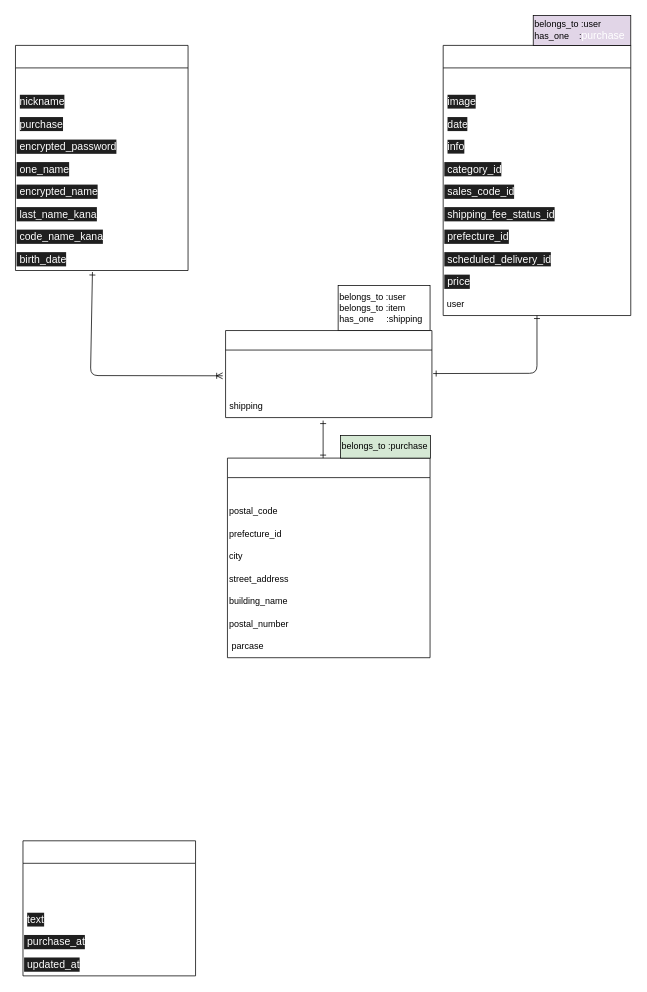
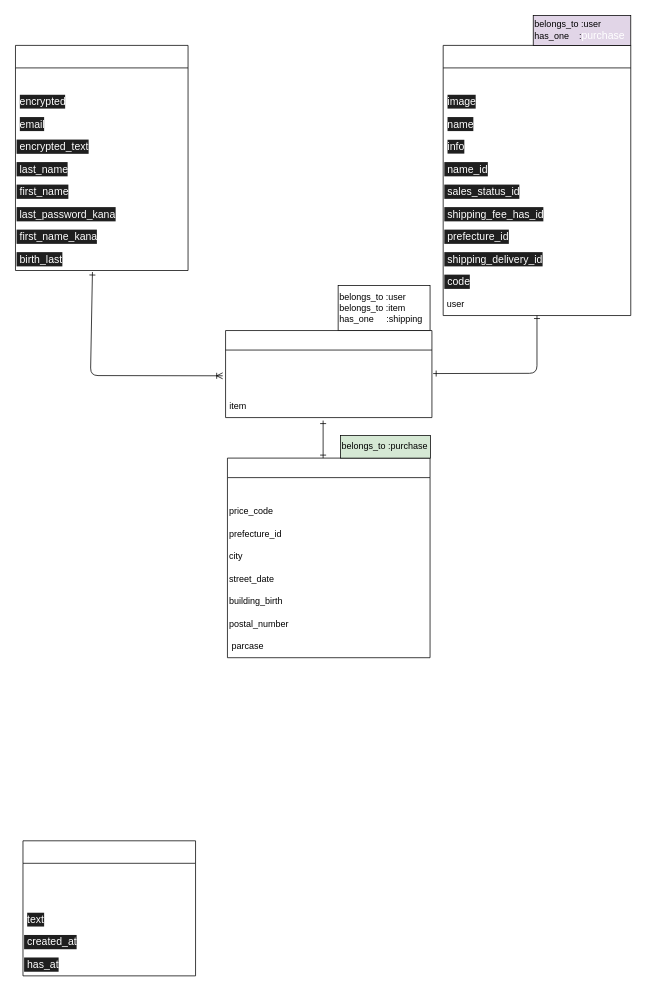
(102, 57) -> (102, 57)
(39, 102) -> (43, 102)
(40, 124) -> (30, 124)
(457, 124) -> (457, 124)
(62, 147) -> (52, 147)
(37, 169) -> (38, 169)
(471, 169) -> (461, 169)
(52, 192) -> (41, 192)
(475, 192) -> (480, 192)
(51, 214) -> (61, 214)
(496, 214) -> (489, 214)
(52, 237) -> (54, 237)
(41, 259) -> (40, 259)
(493, 259) -> (489, 259)
(456, 282) -> (454, 282)
(245, 406) -> (236, 406)
(256, 511) -> (253, 511)
(264, 579) -> (257, 579)
(258, 601) -> (260, 601)
(109, 852) -> (109, 852)
(52, 942) -> (50, 942)
(50, 964) -> (39, 964)
